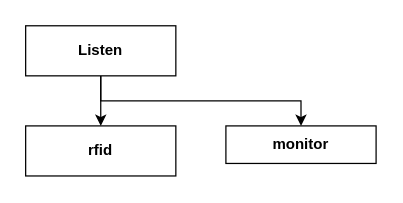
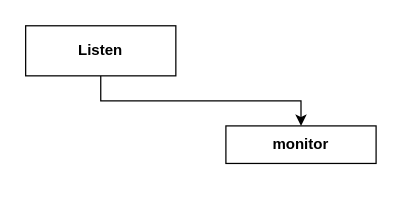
(101, 110) -> none
(101, 151) -> none
